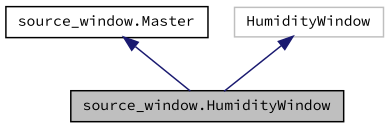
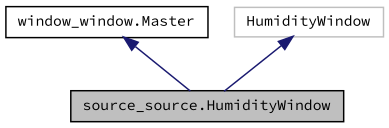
(107, 22) -> (107, 22)
(207, 106) -> (207, 106)
